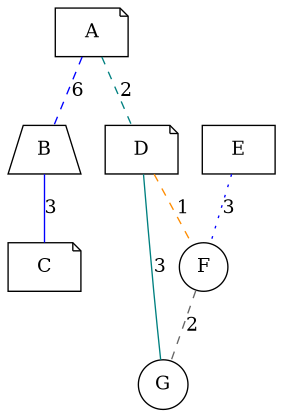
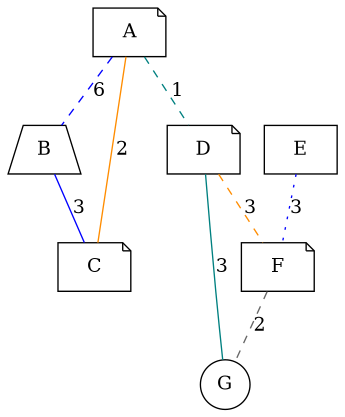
(127, 91) -> (178, 91)
none -> (112, 150)
(183, 208) -> (251, 208)
(204, 267) -> (278, 267)
